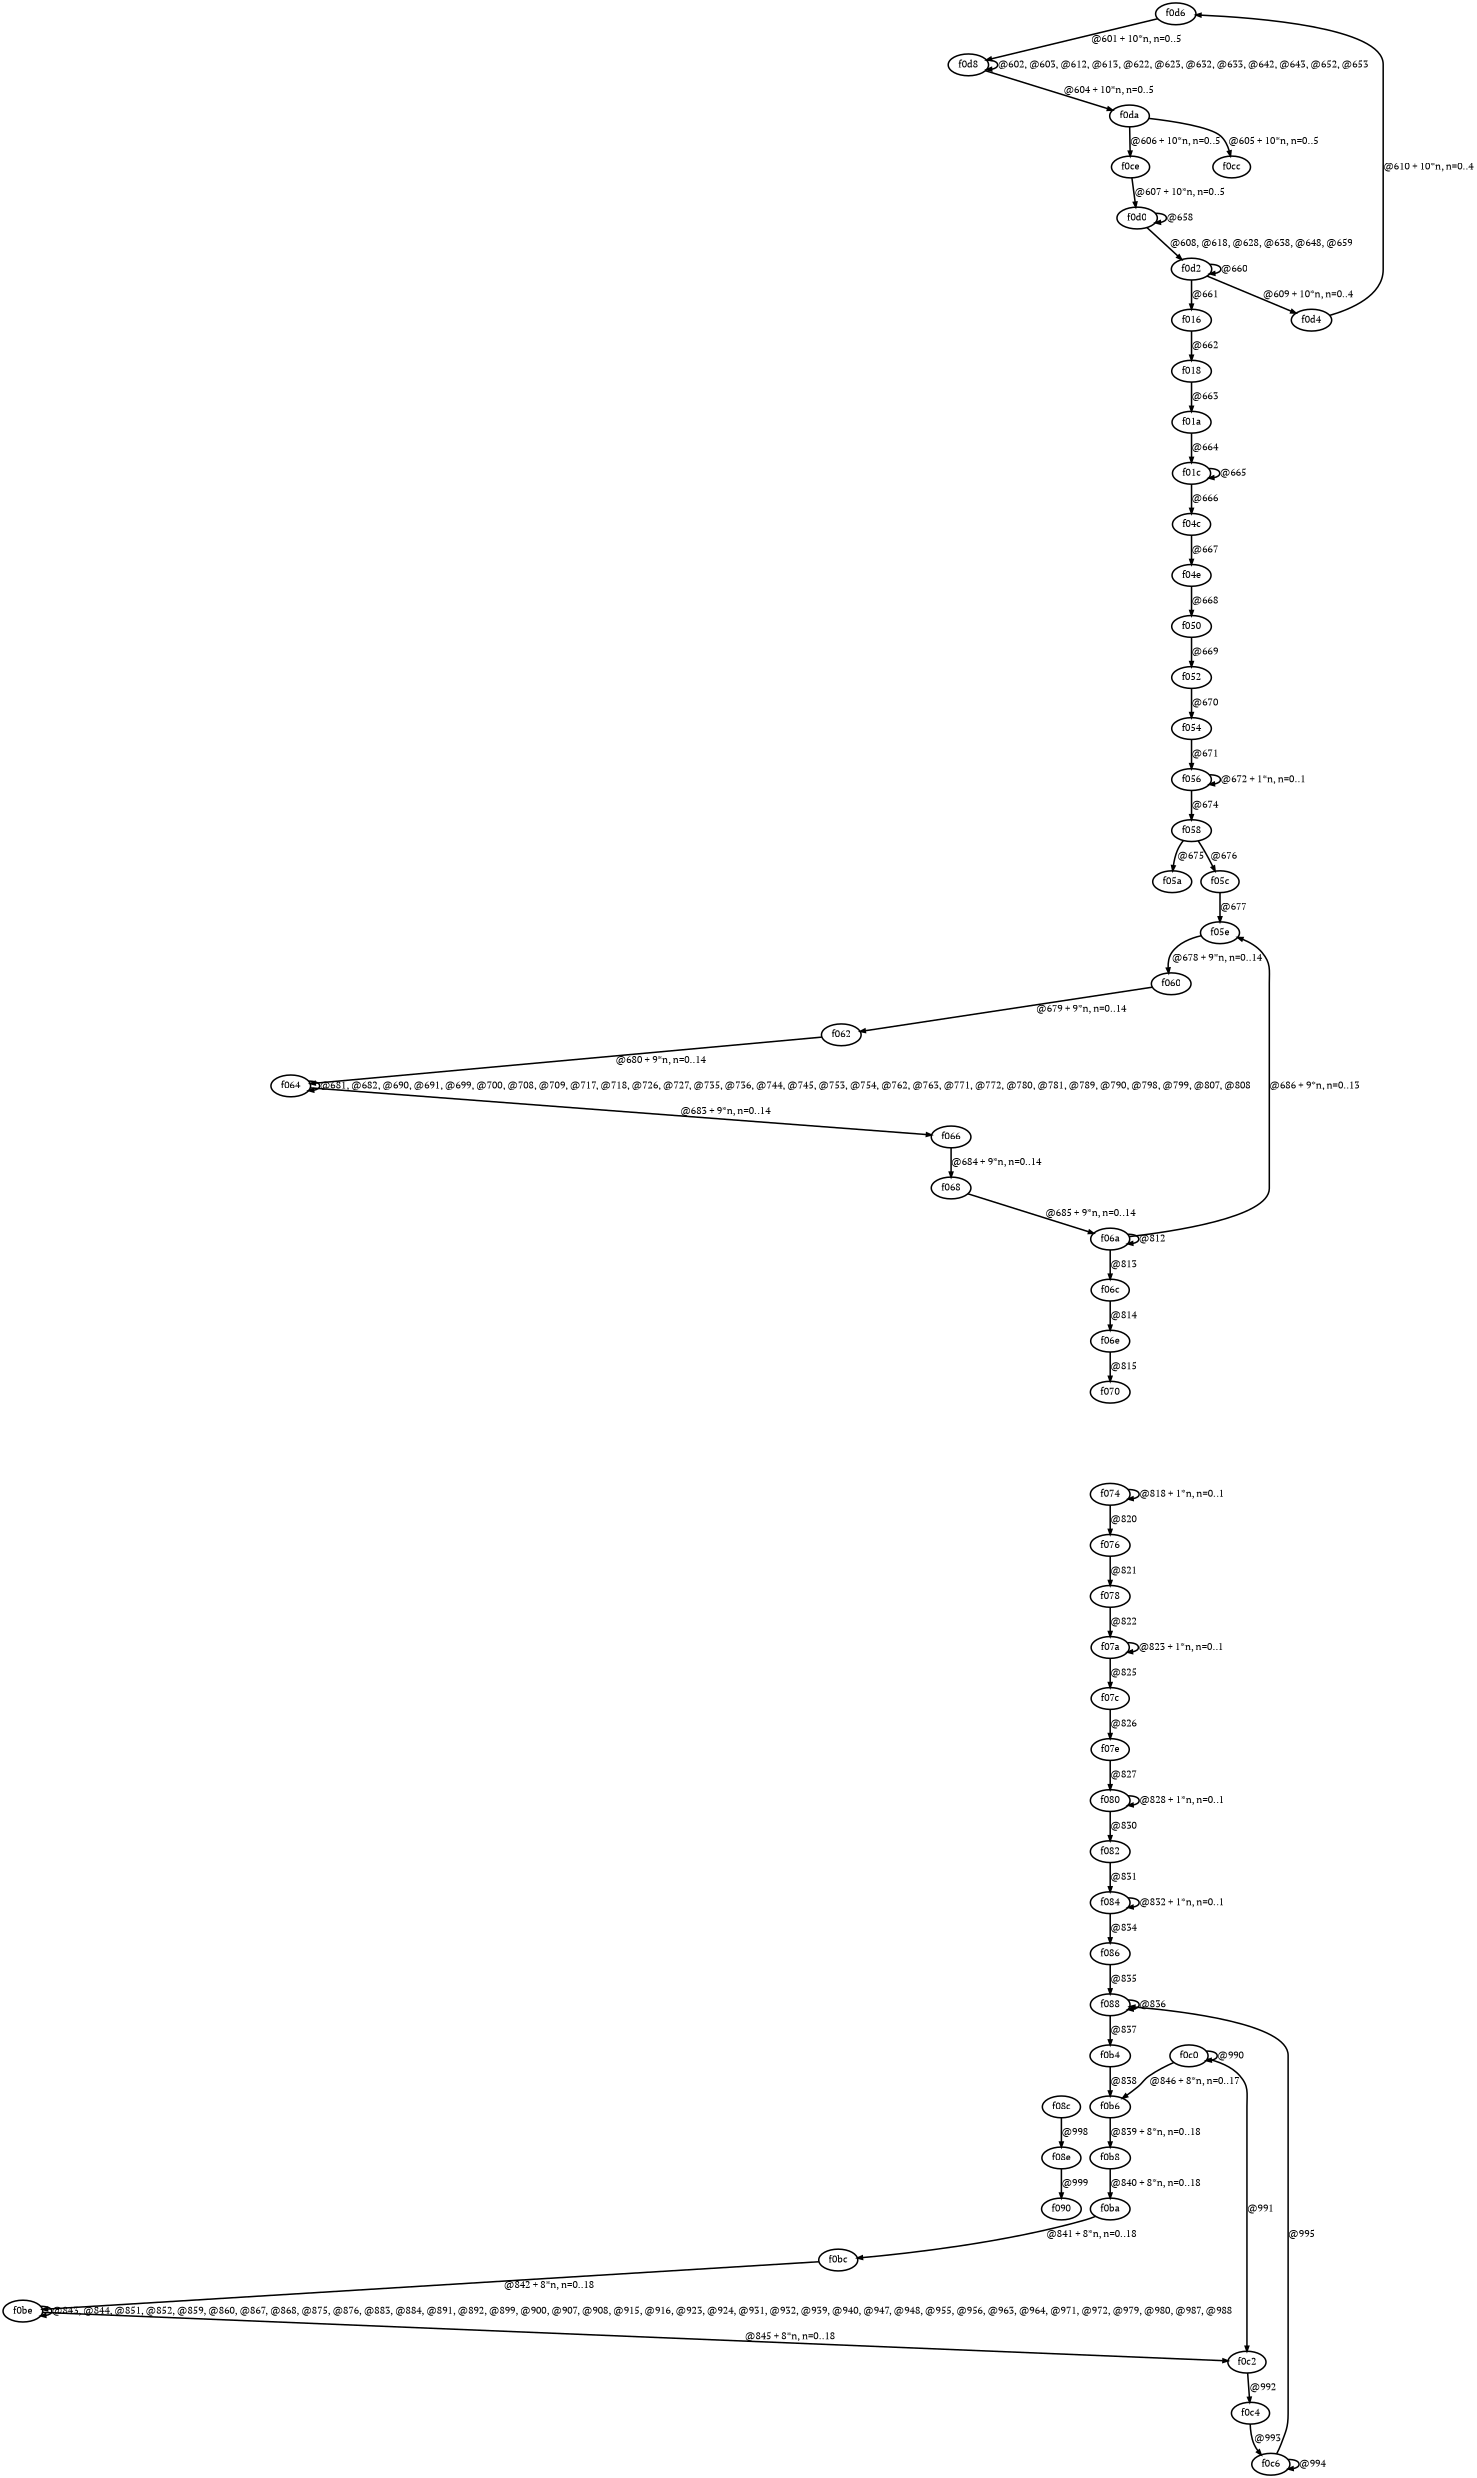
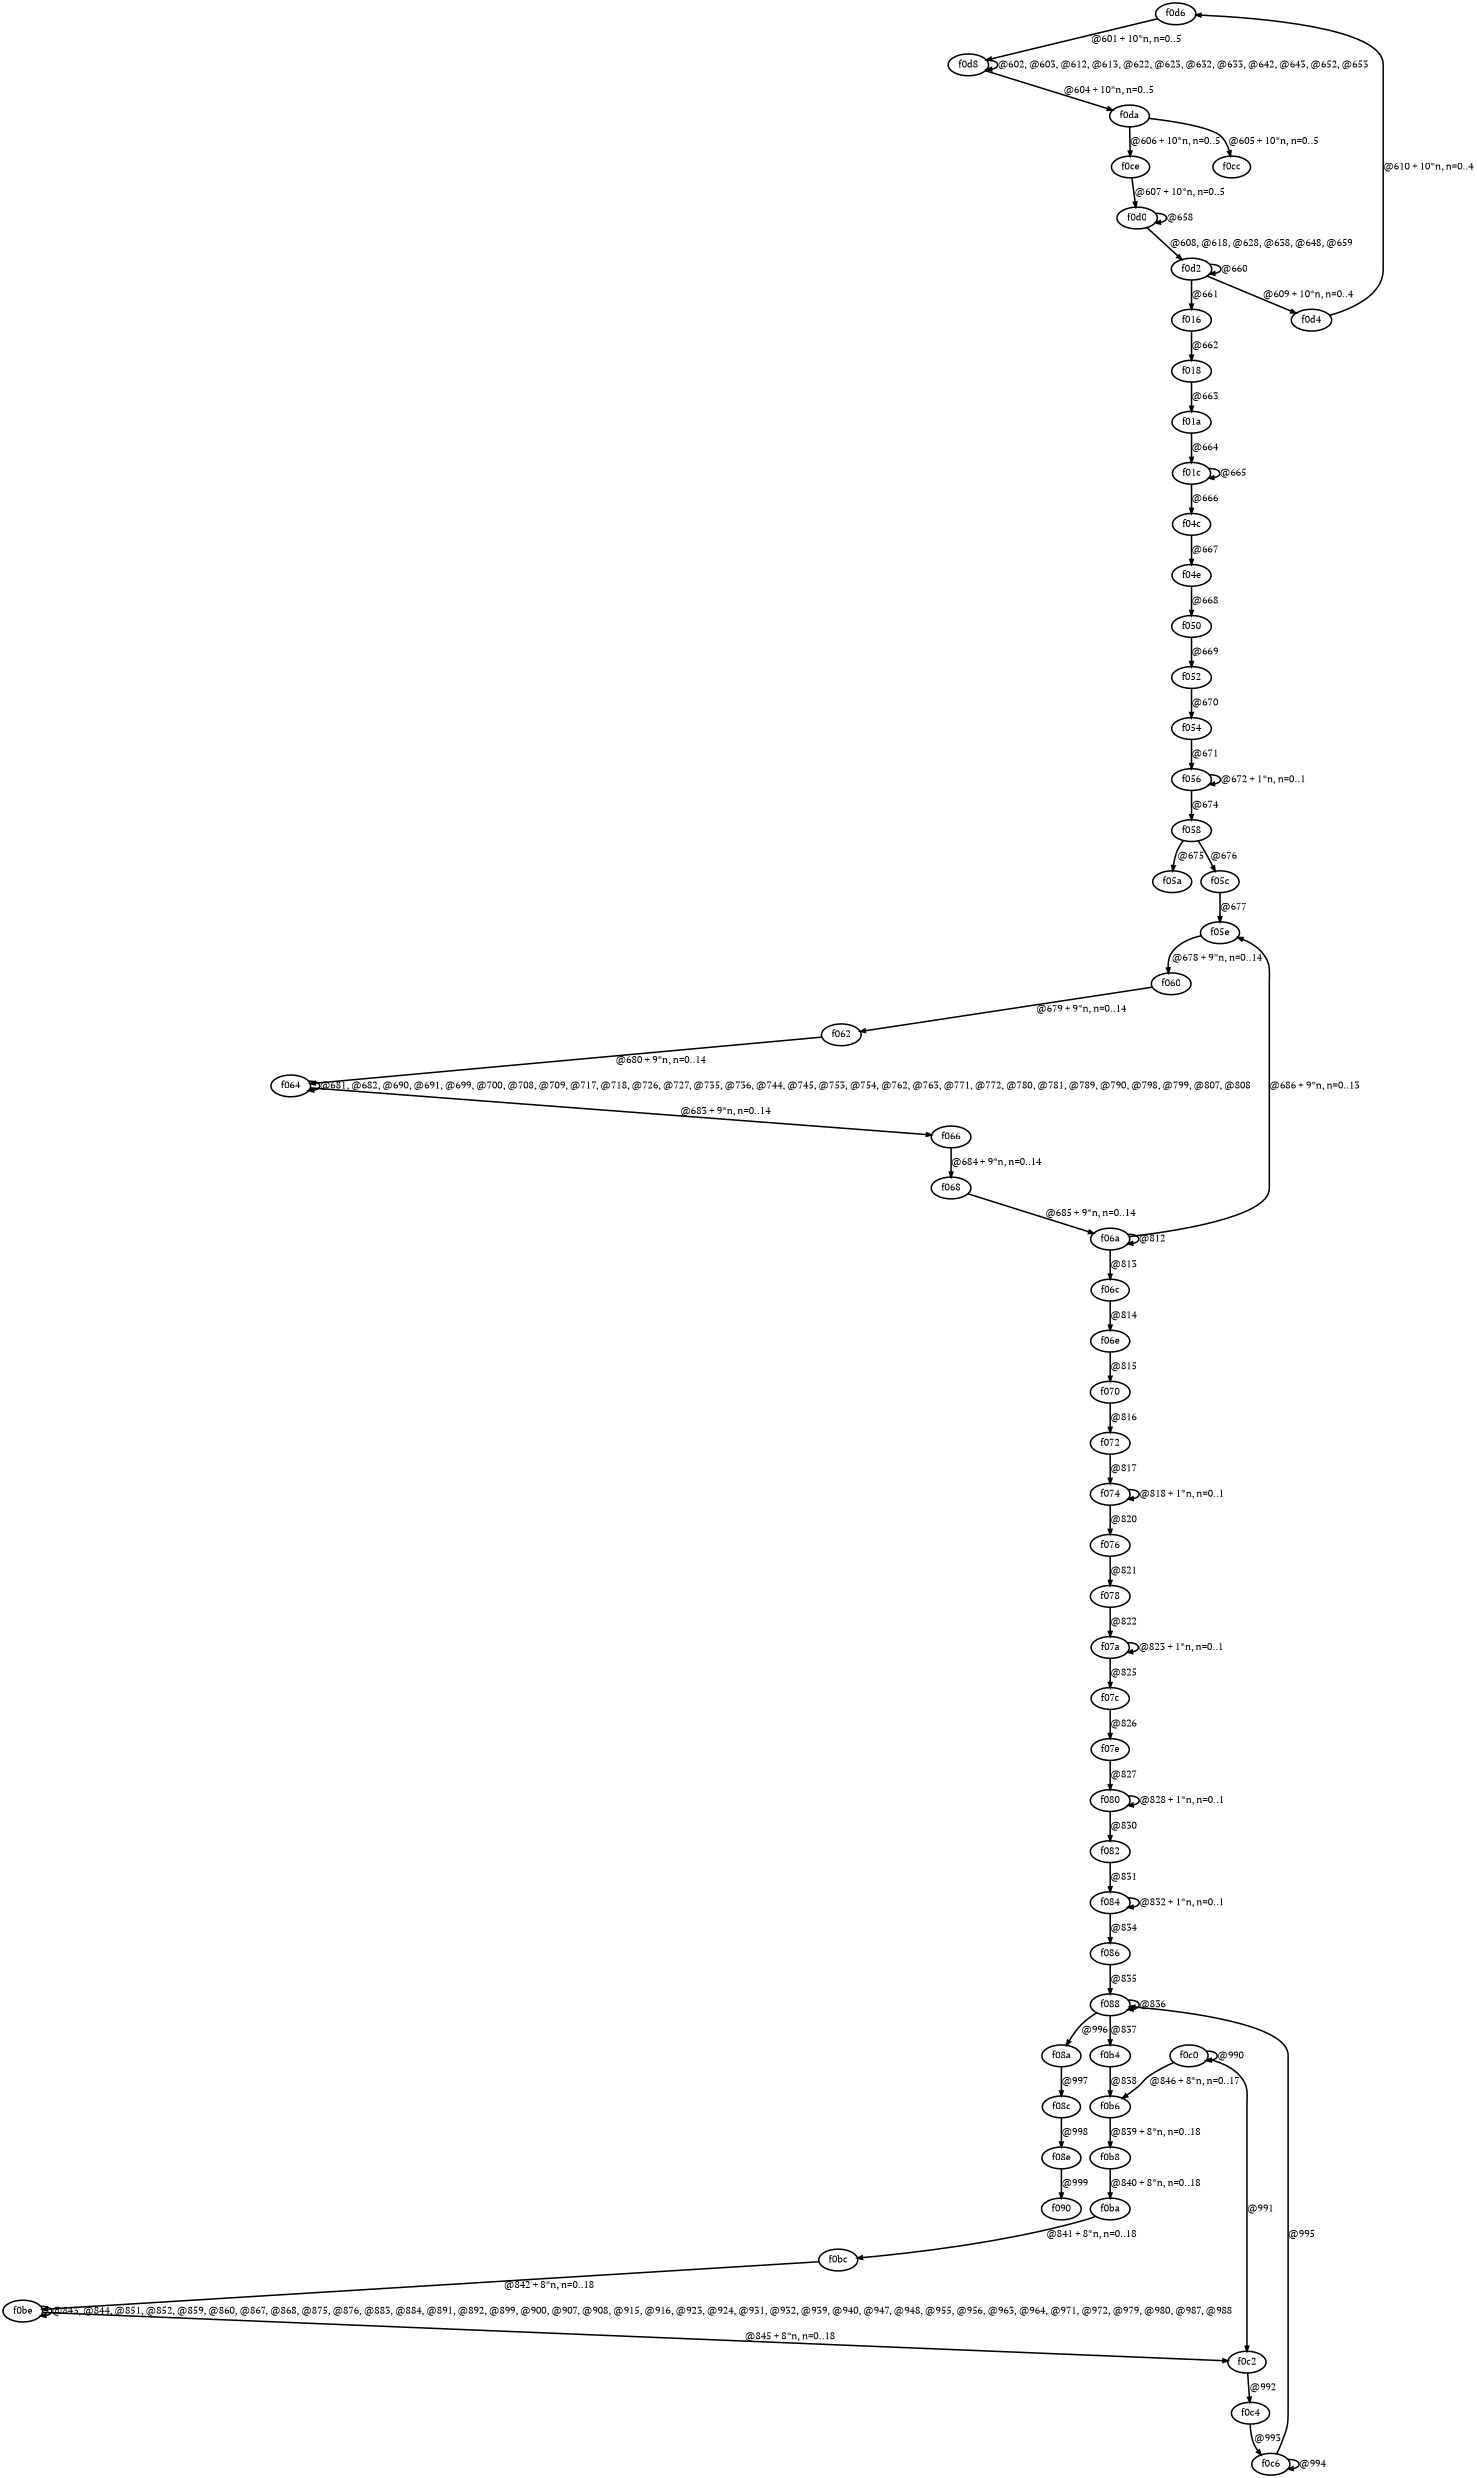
none -> (1110, 1443)
none -> (1061, 2056)
